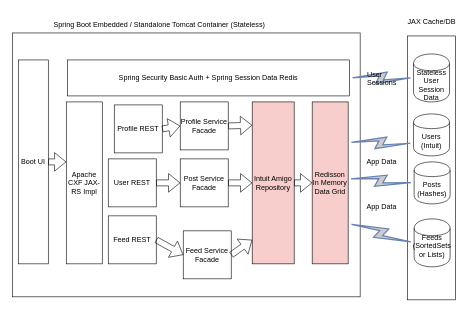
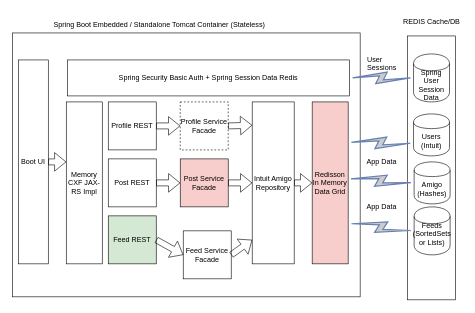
(432, 21) -> (432, 21)
(384, 78) -> (384, 63)
(432, 85) -> (432, 85)
(204, 126) -> (204, 126)
(138, 129) -> (132, 126)
(84, 183) -> (84, 183)
(132, 183) -> (132, 183)
(204, 183) -> (204, 183)
(273, 183) -> (273, 183)
(432, 189) -> (432, 189)
(132, 240) -> (132, 240)
(432, 243) -> (432, 231)
